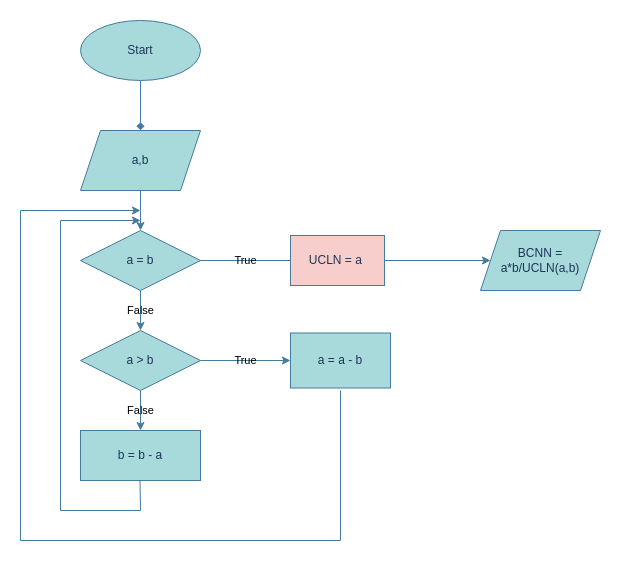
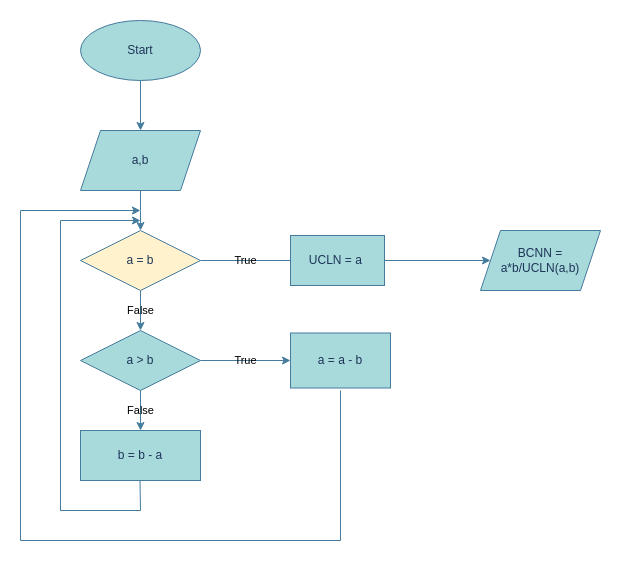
(141, 122) -> (141, 122)
(141, 261) -> (141, 261)
(338, 261) -> (338, 261)
